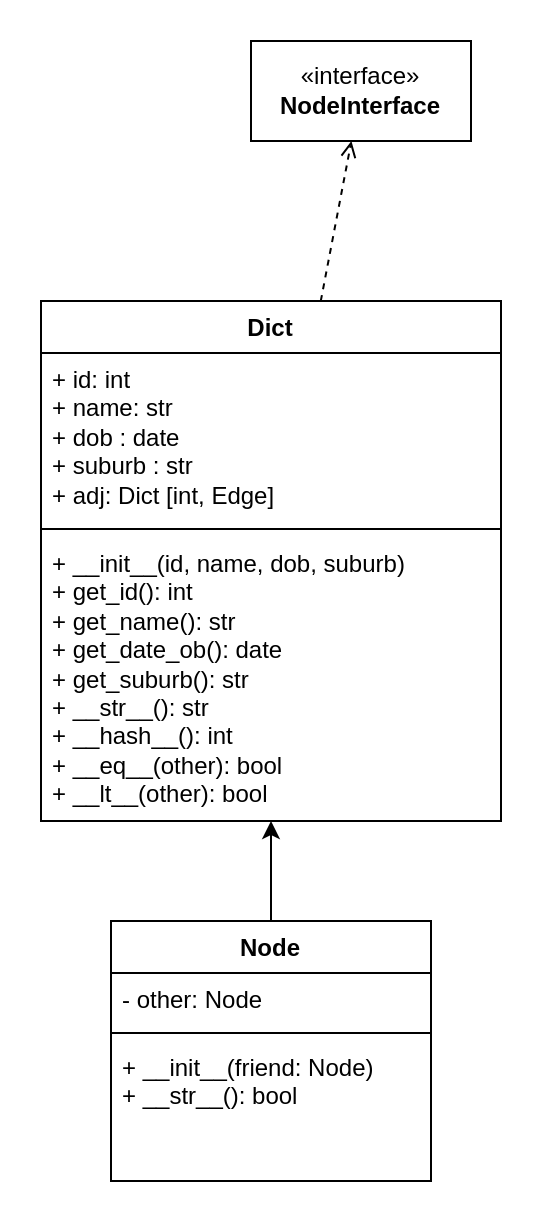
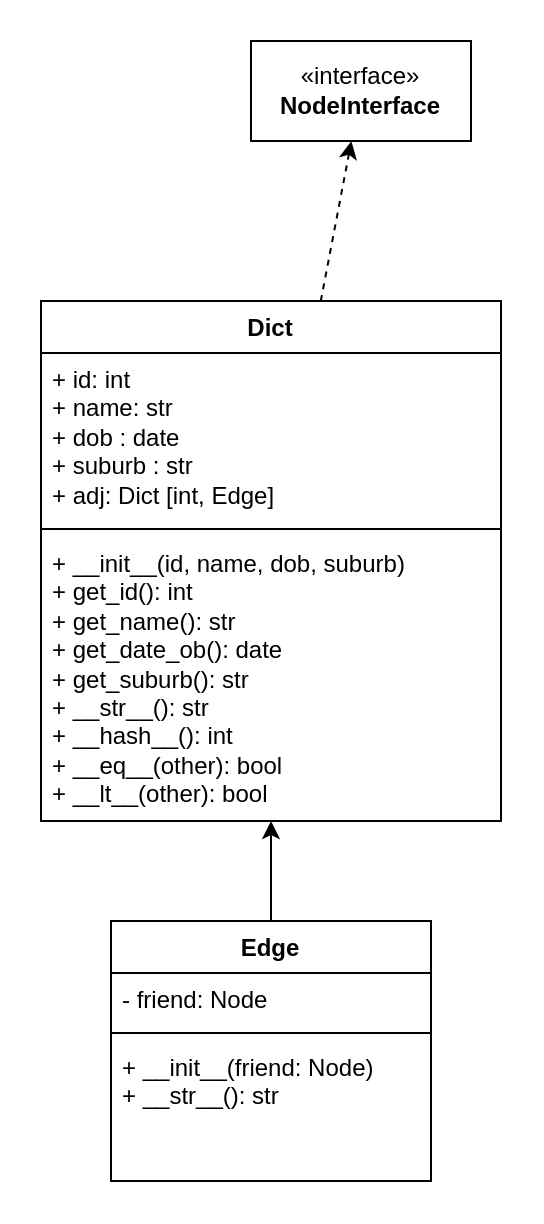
(349, 152) -> (349, 155)
(271, 949) -> (271, 949)
(201, 1001) -> (205, 1001)
(266, 1084) -> (266, 1084)
